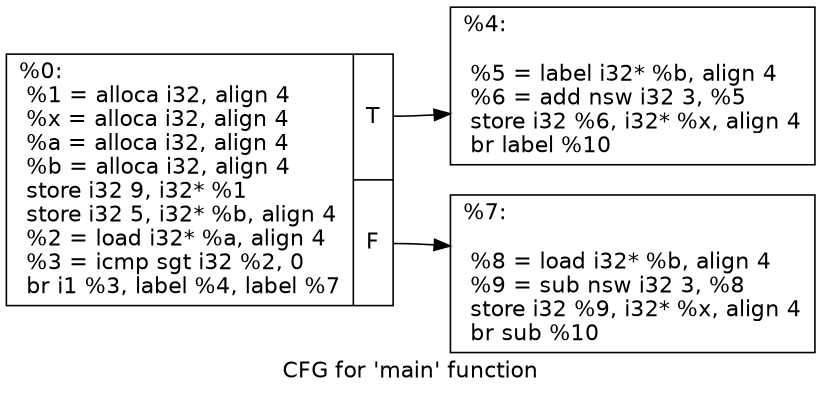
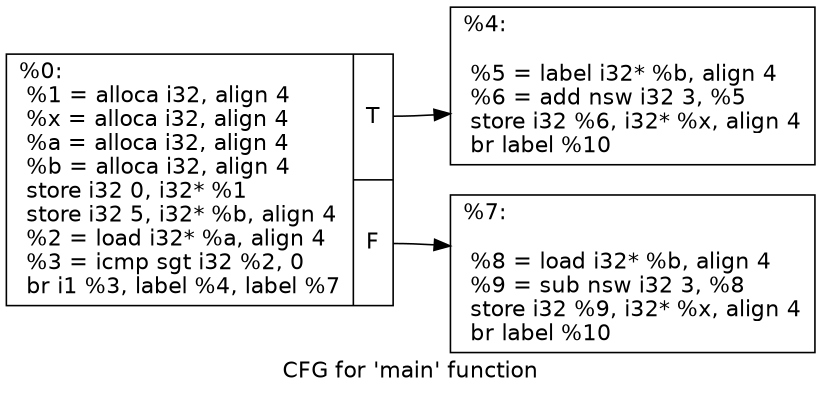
(134, 191) -> (134, 191)
(532, 333) -> (538, 333)
